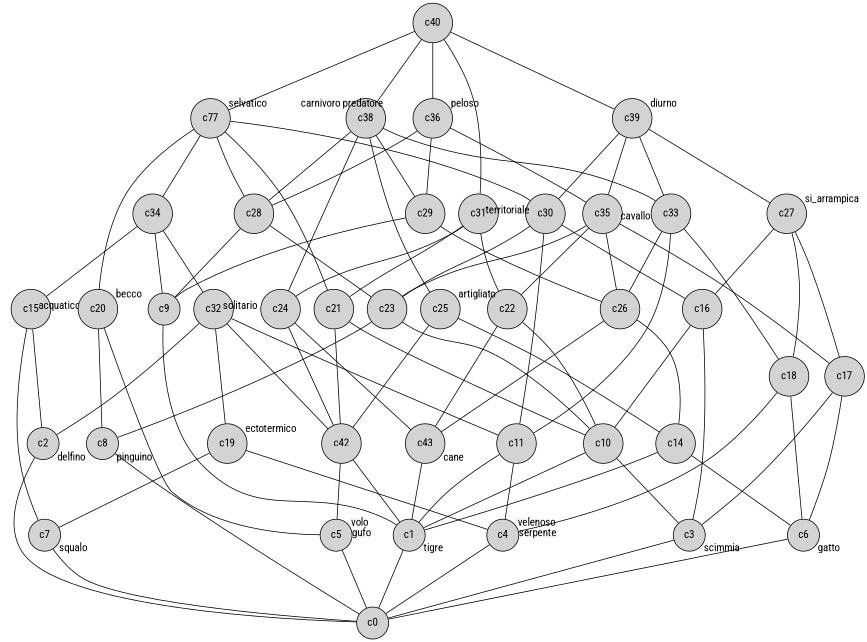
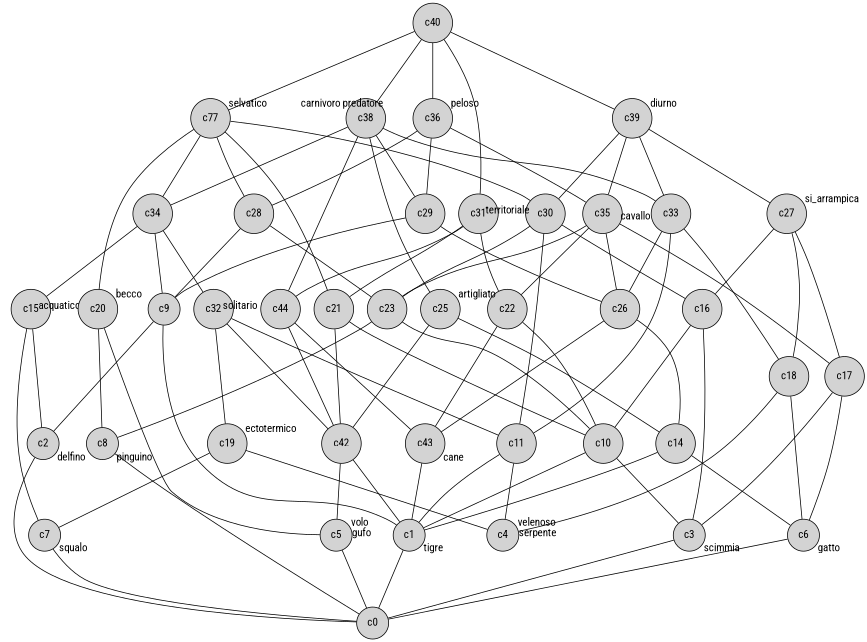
(310, 166) -> (264, 164)
(281, 309) -> (281, 309)
(131, 383) -> (106, 374)
(438, 579) -> none
